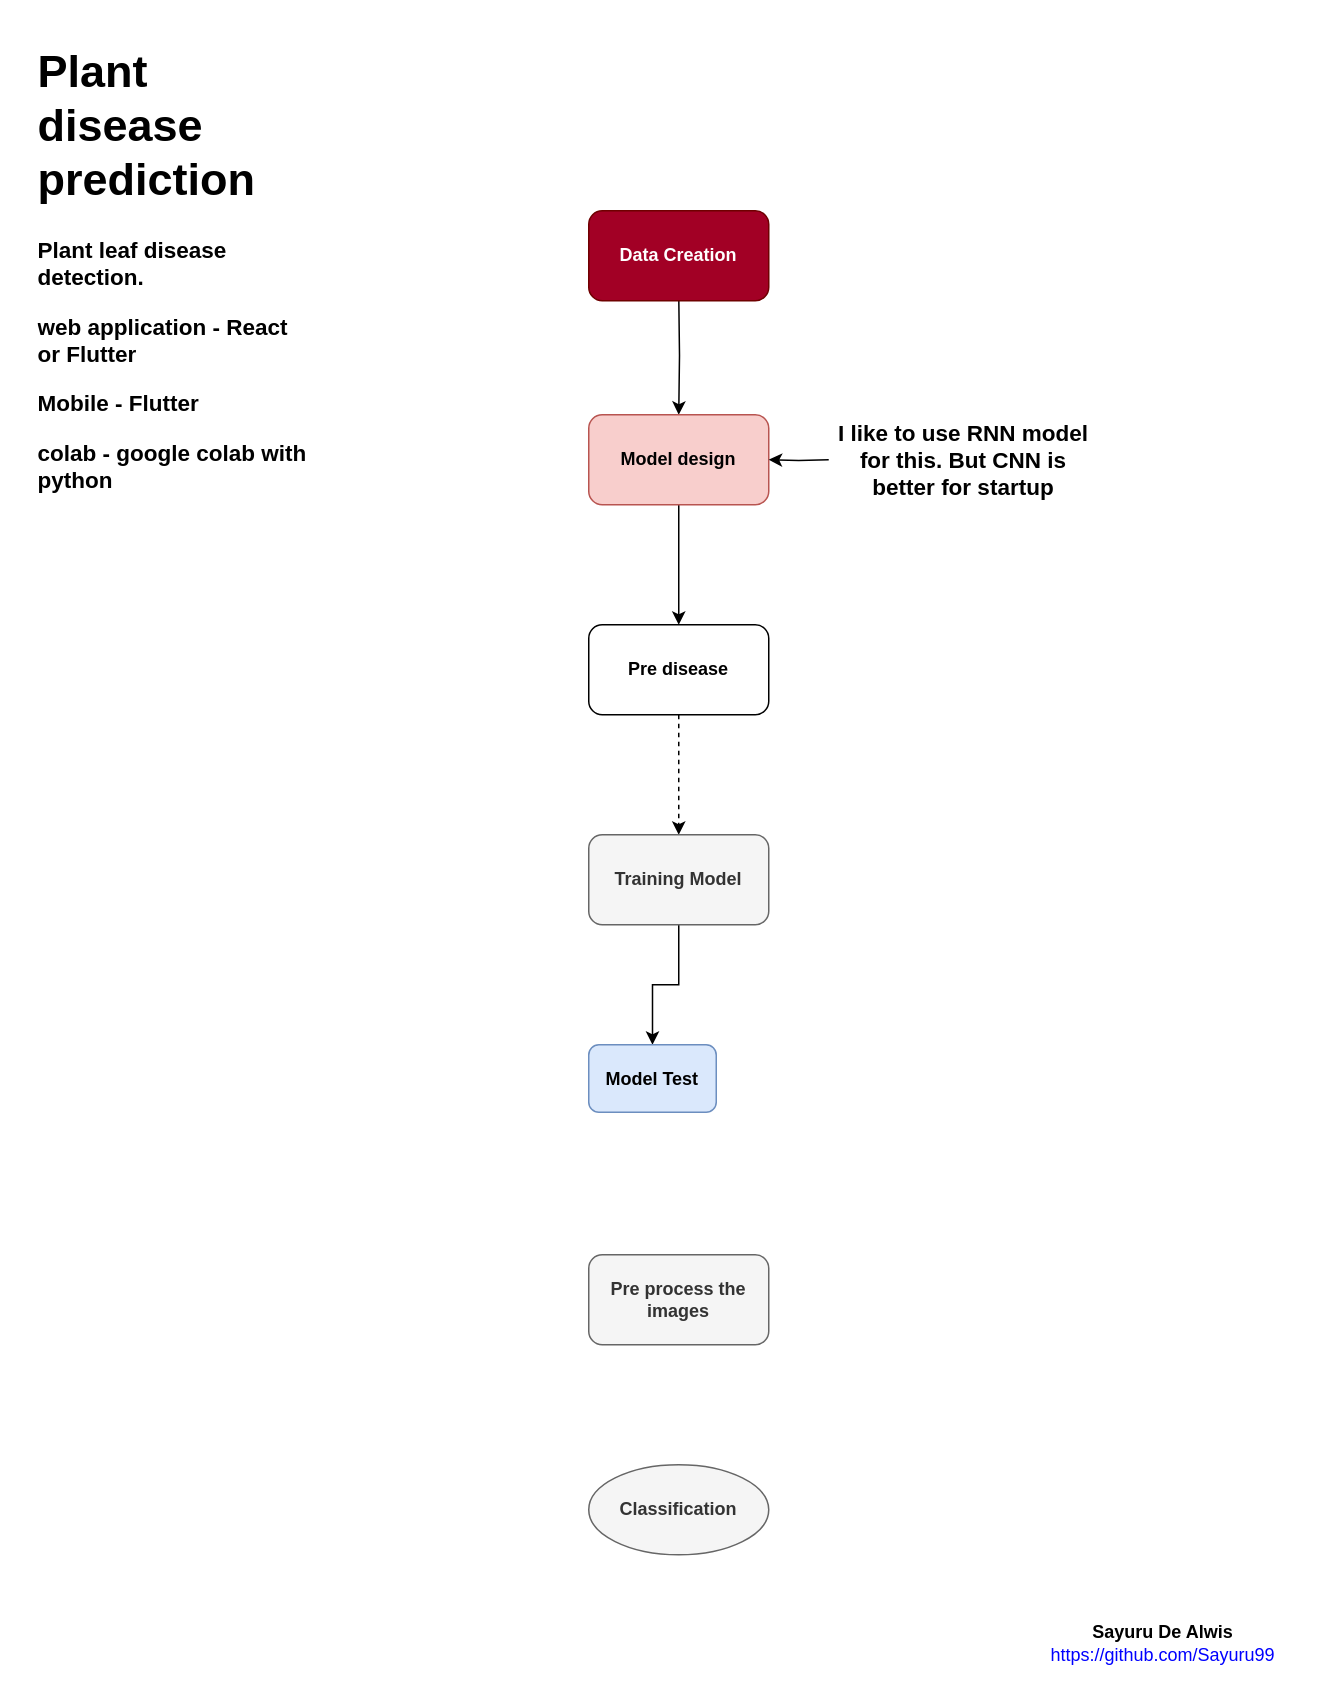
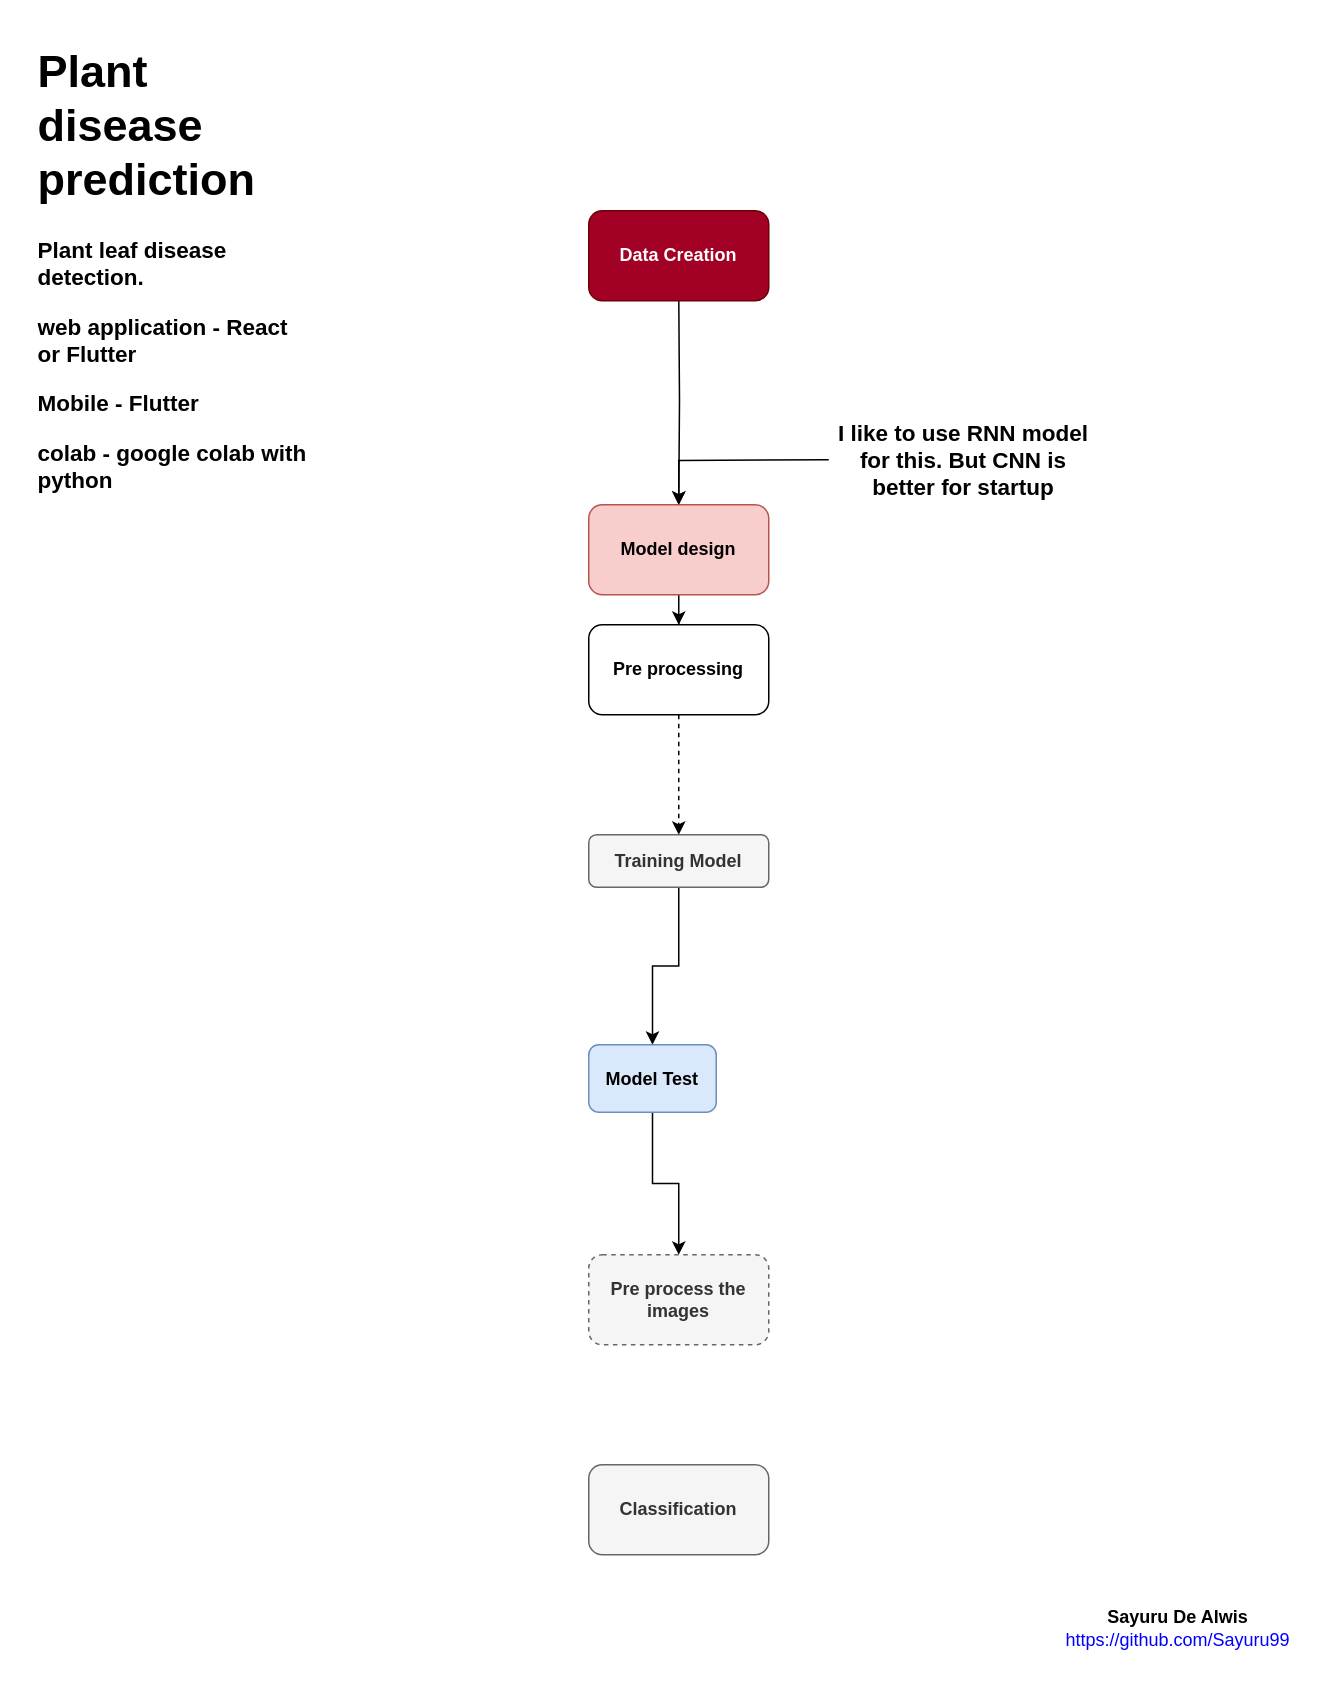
(679, 460) -> (679, 550)
(679, 670) -> (679, 670)
(679, 880) -> (679, 861)
none -> (661, 1184)
(679, 1300) -> (679, 1300)
(679, 1510) -> (679, 1510)
(1163, 1643) -> (1178, 1628)
